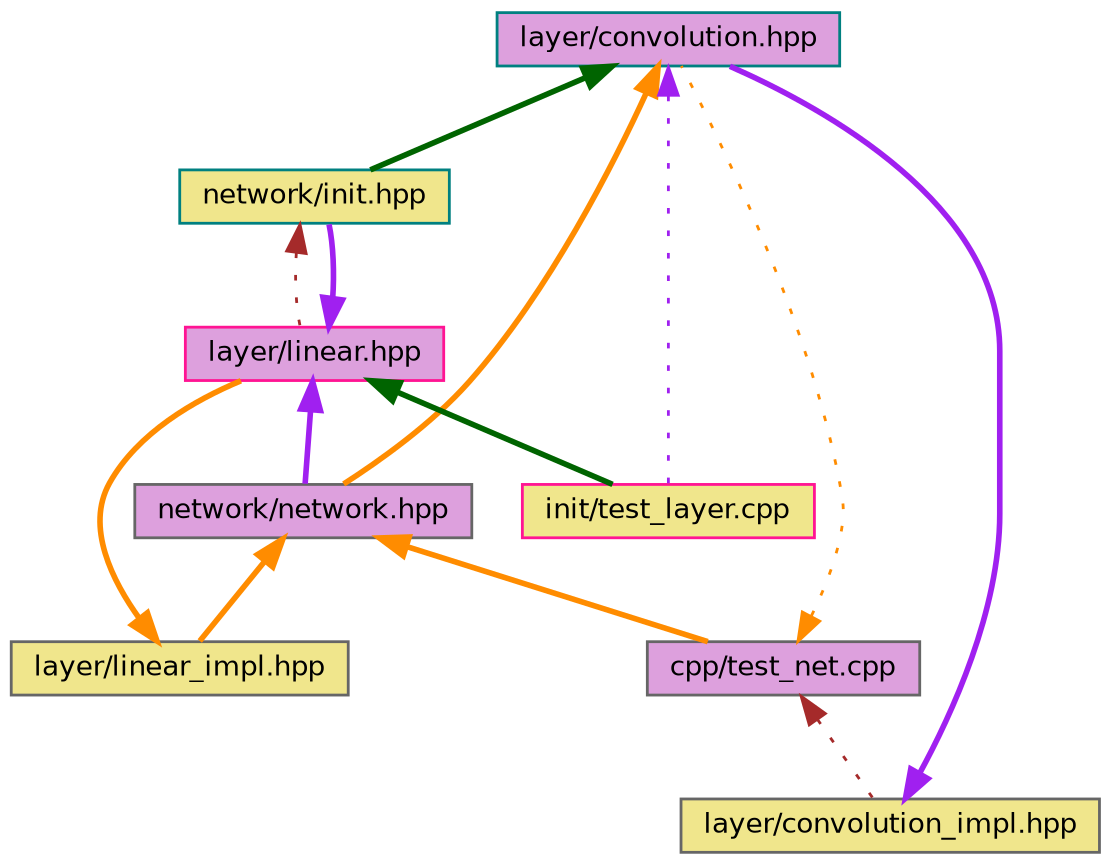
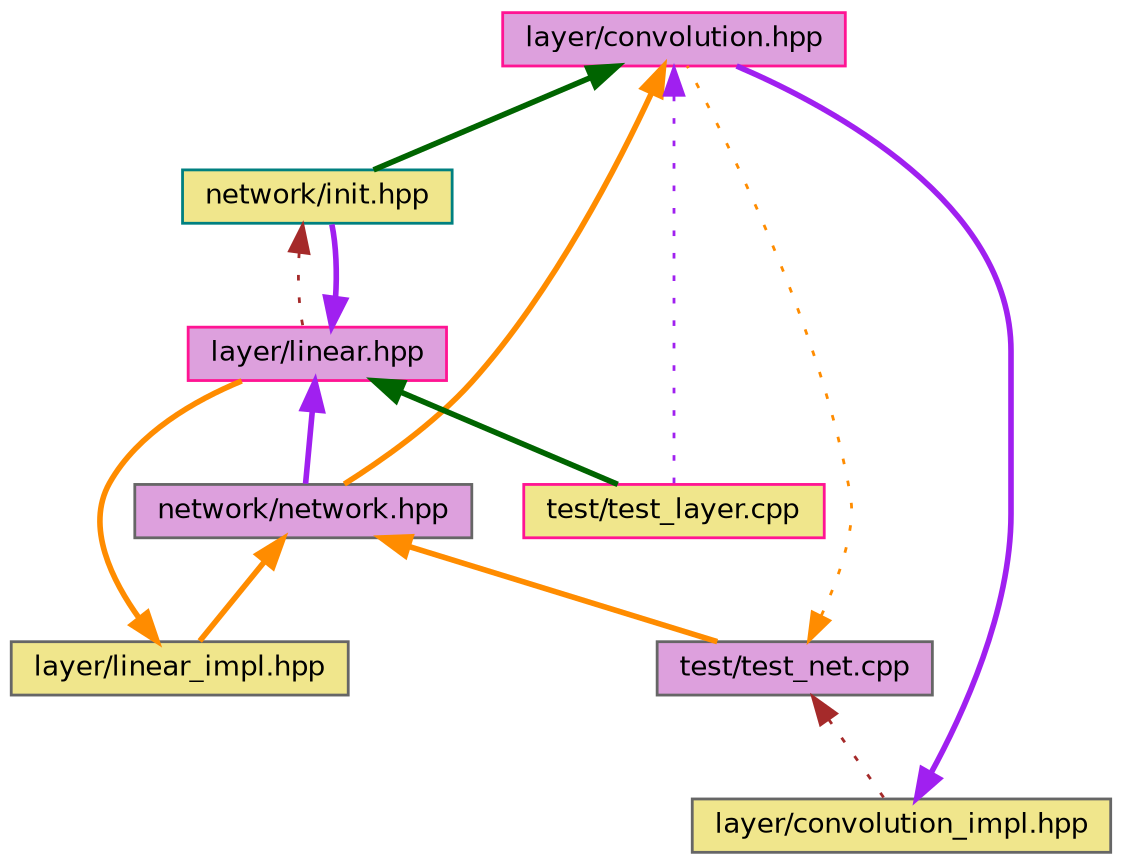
(668, 39) -> (674, 39)
(668, 511) -> (674, 511)
(784, 668) -> (795, 668)
